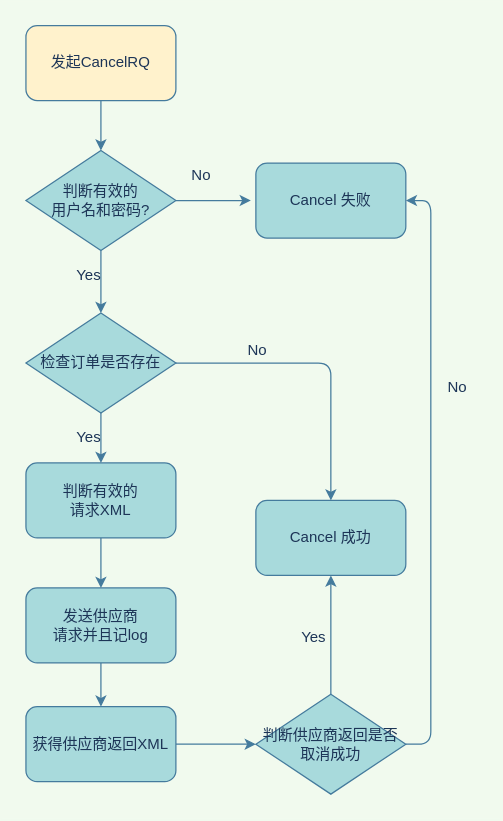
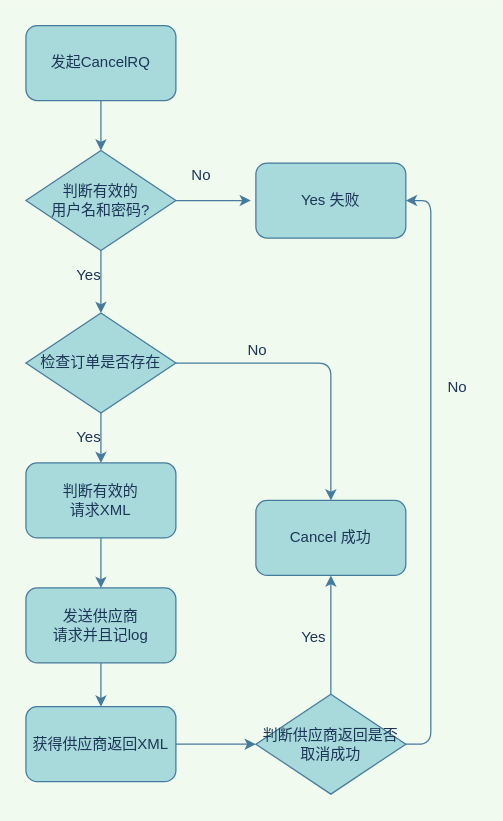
(101, 63) -> (101, 63)
(331, 201) -> (331, 201)
